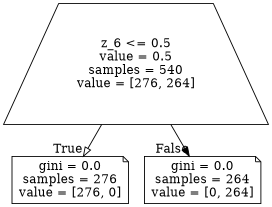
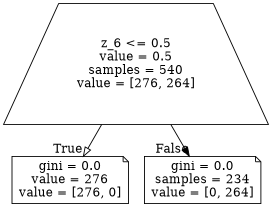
(70, 180) -> (70, 180)
(203, 180) -> (203, 180)
